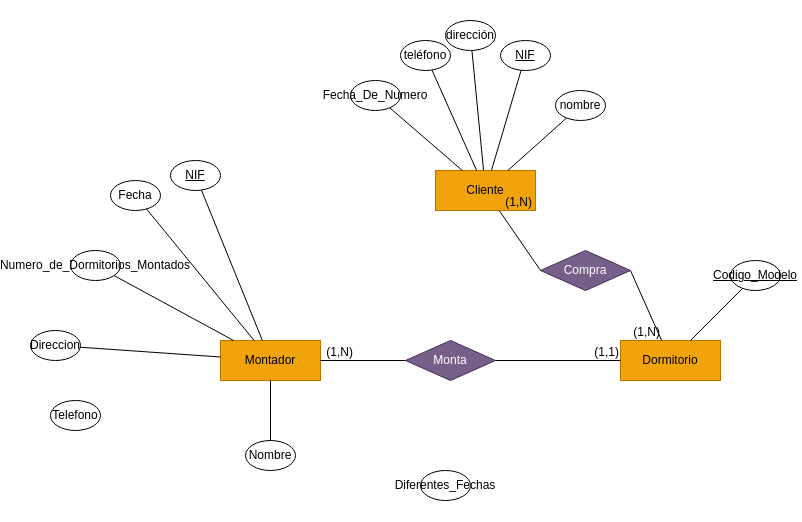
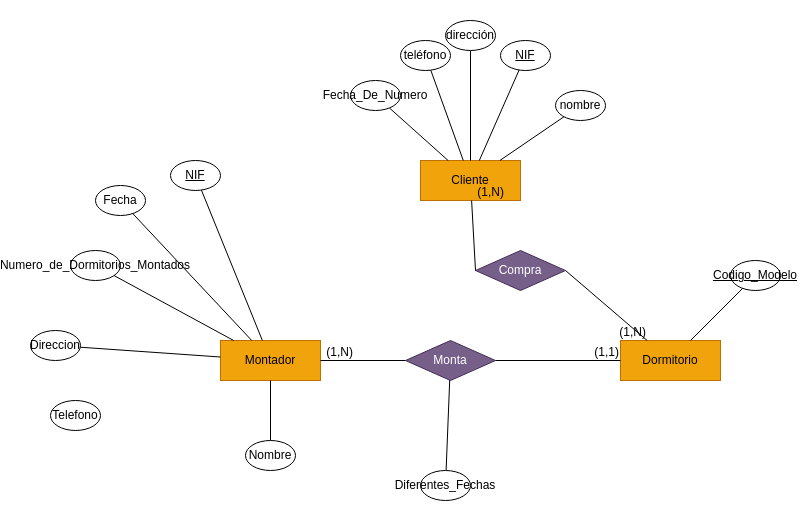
(486, 191) -> (471, 181)
(136, 196) -> (121, 201)
(586, 271) -> (521, 271)
none -> (448, 425)
